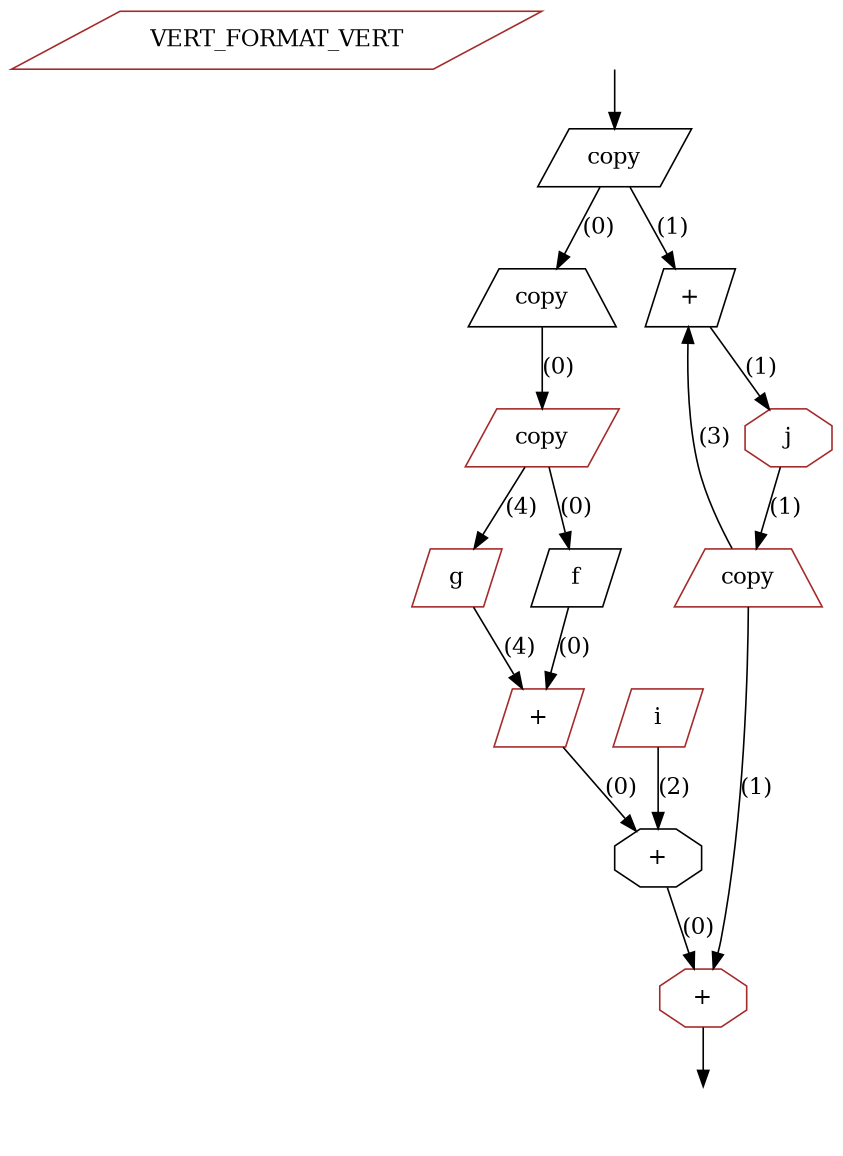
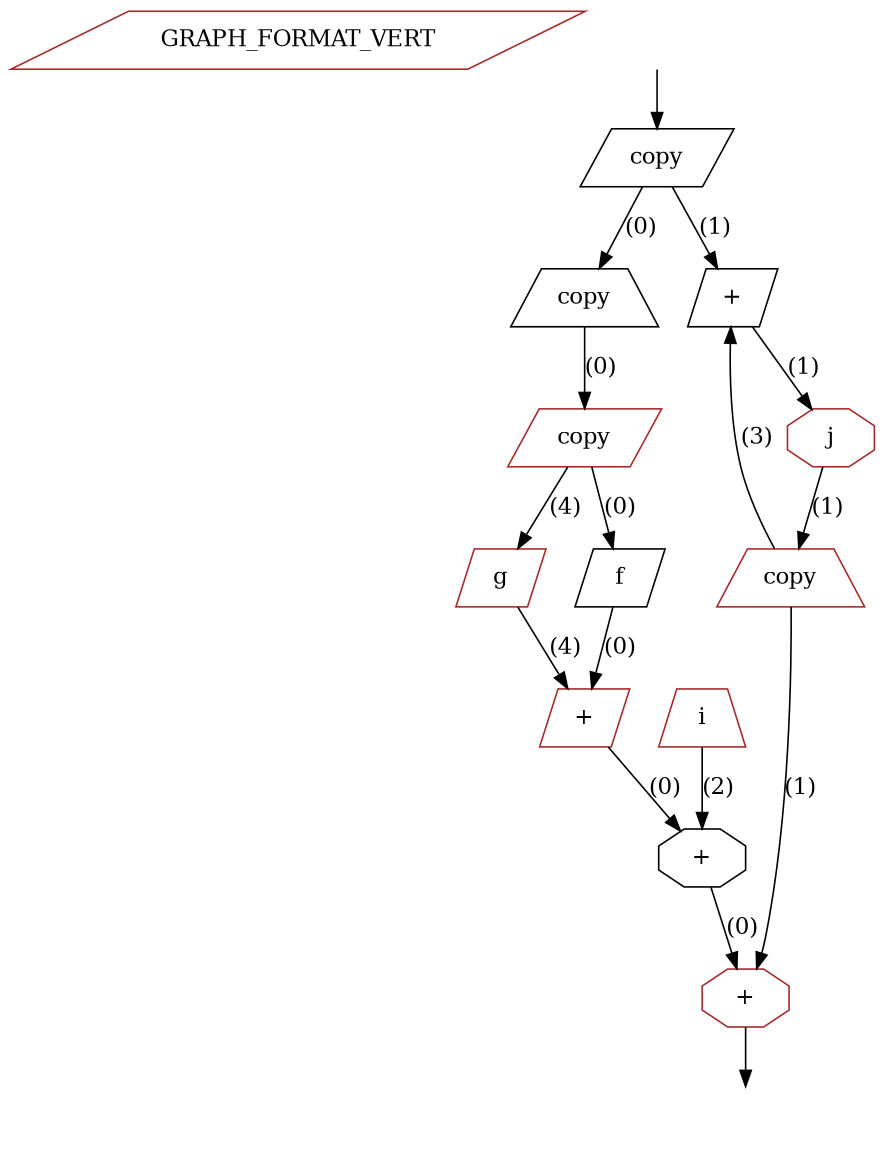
(277, 40) -> (298, 40)
(658, 718) -> (702, 718)
